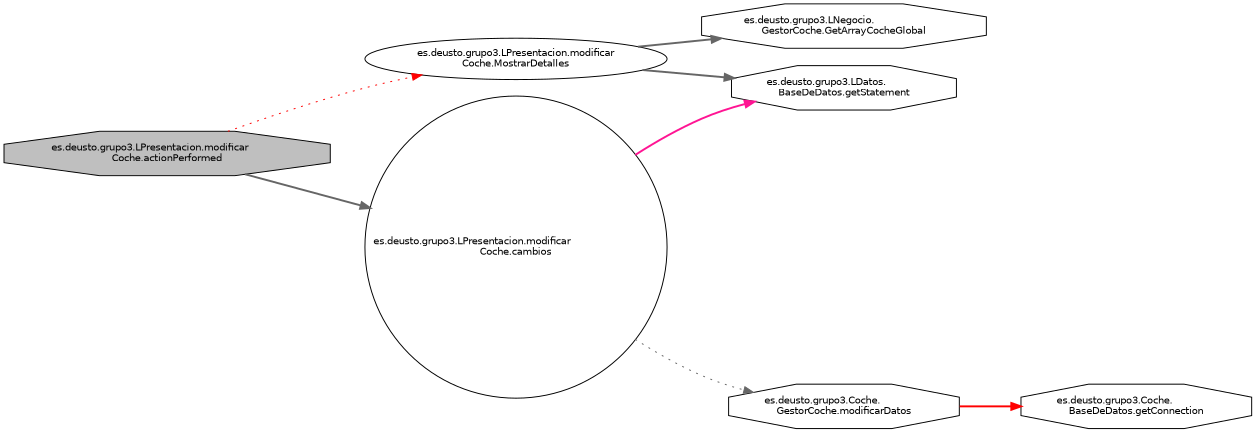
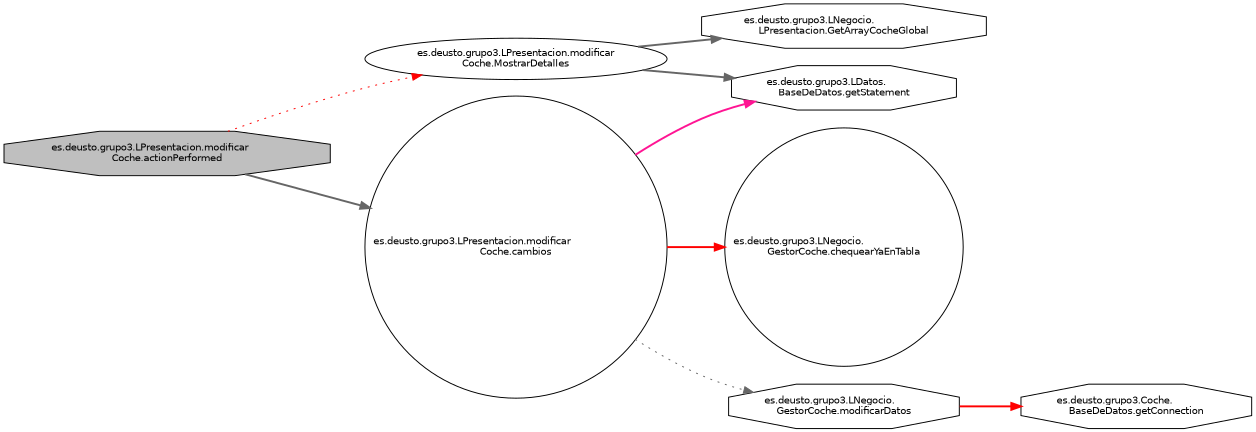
(844, 26) -> (844, 26)
none -> (844, 247)
(844, 406) -> (844, 406)
